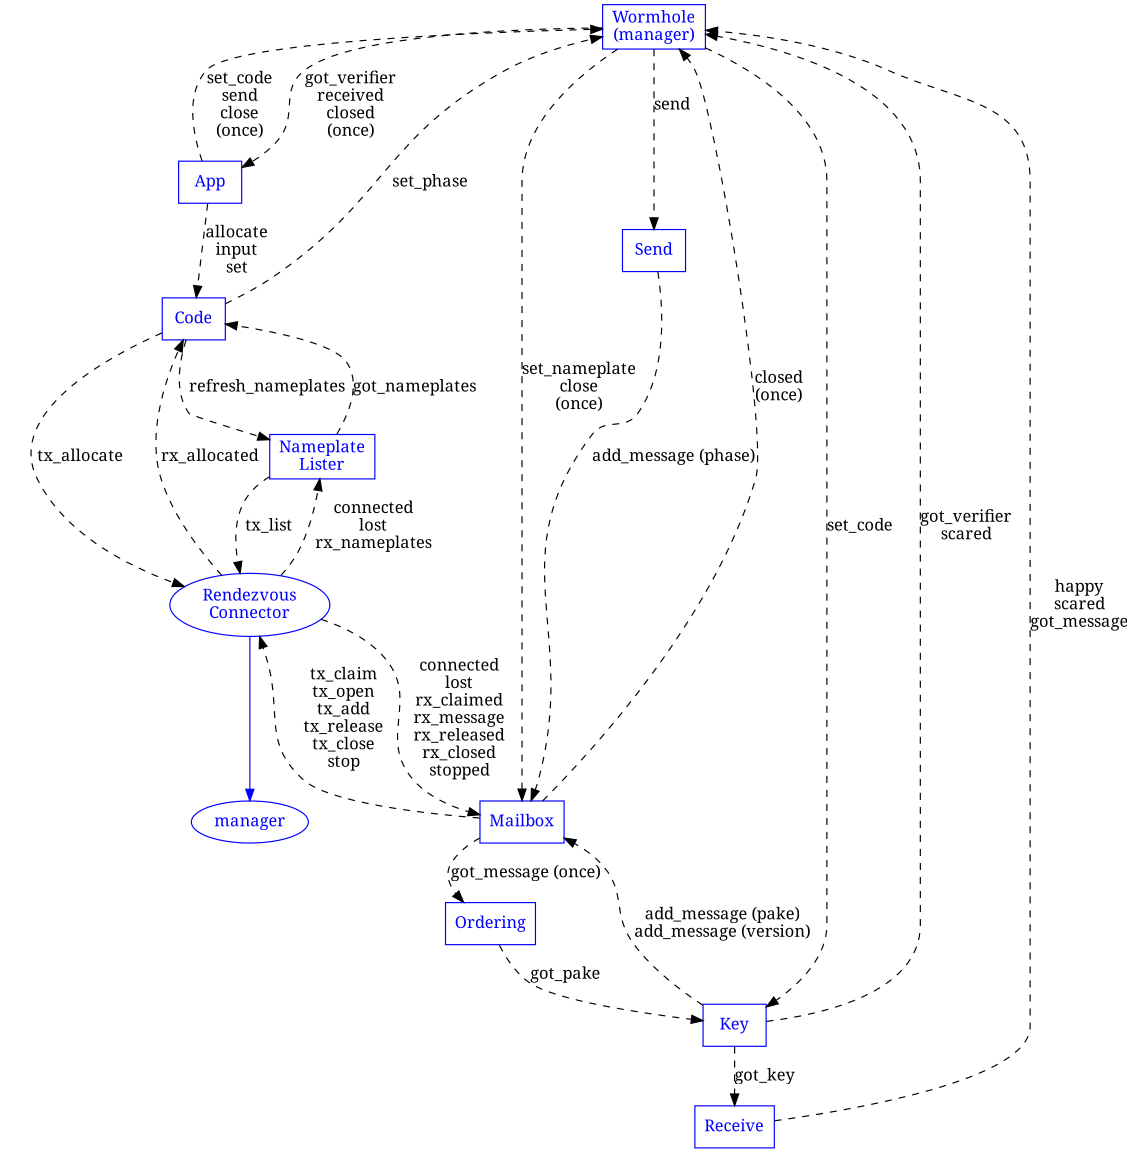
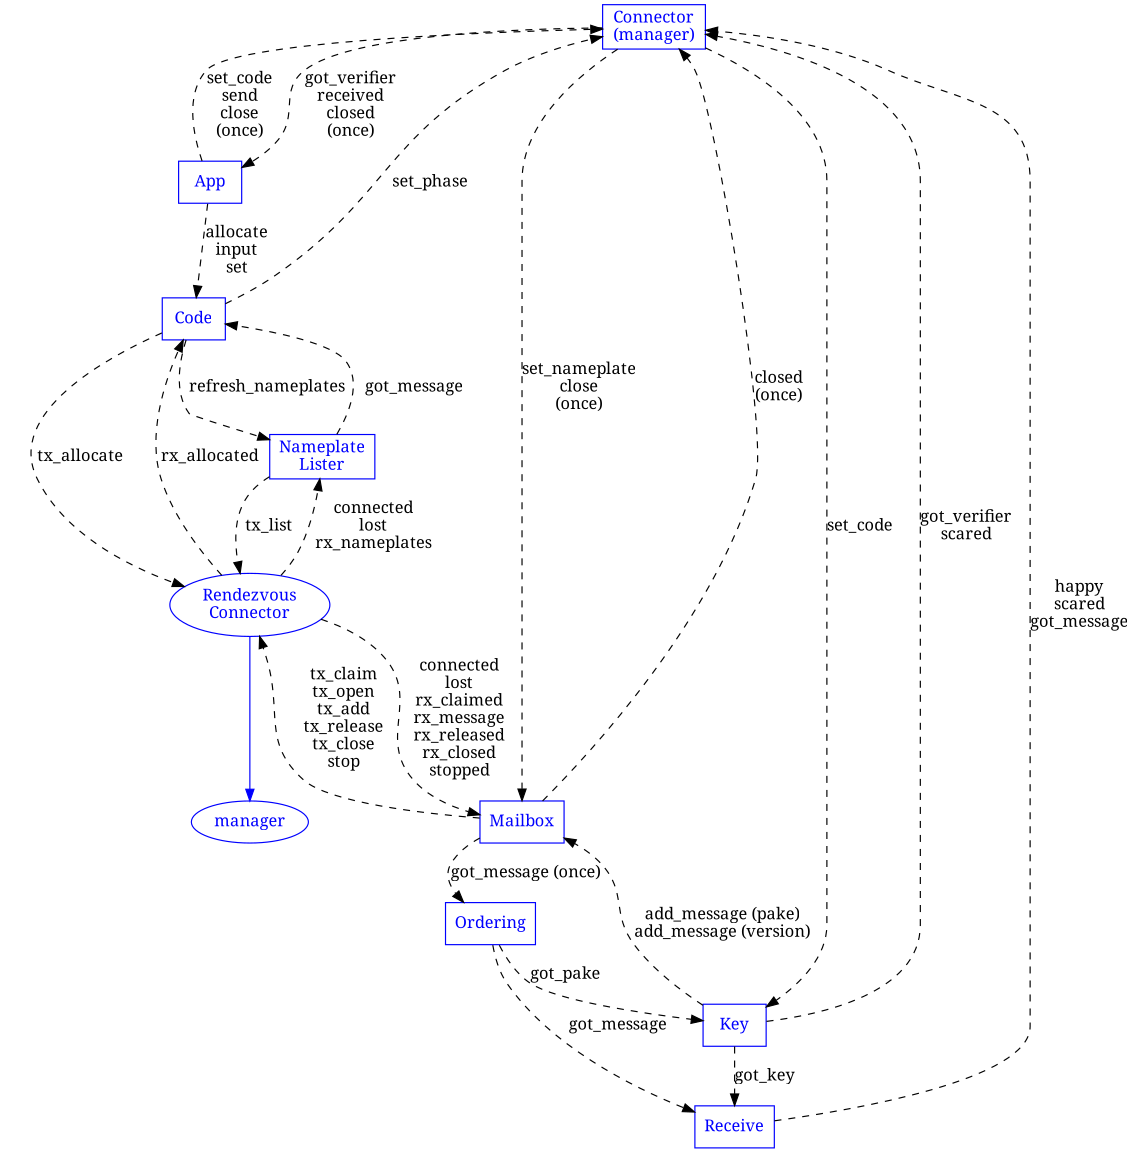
(654, 27) -> (654, 27)
(654, 251) -> none
(415, 387) -> (415, 387)
none -> (570, 1046)
